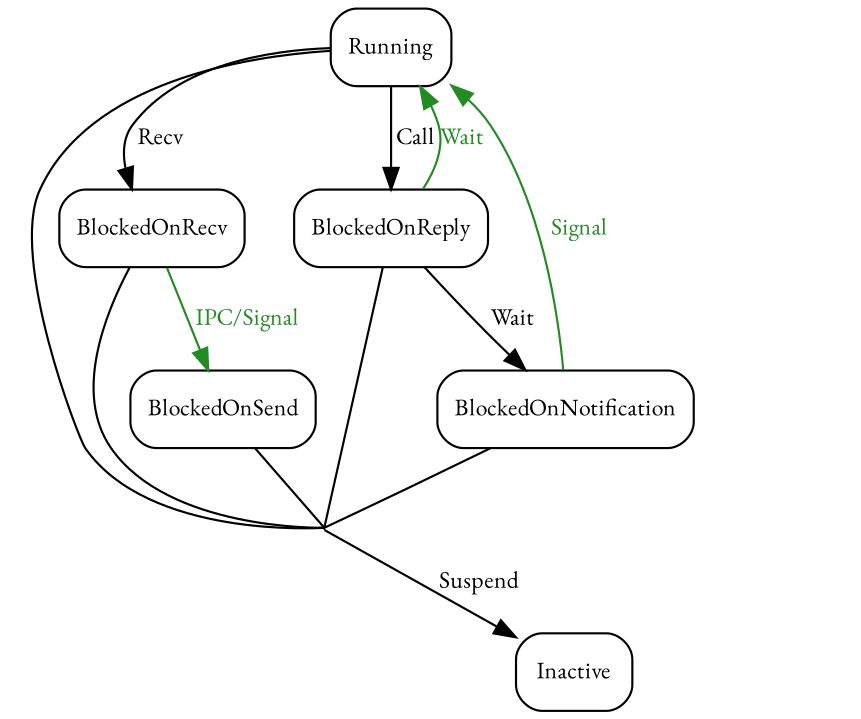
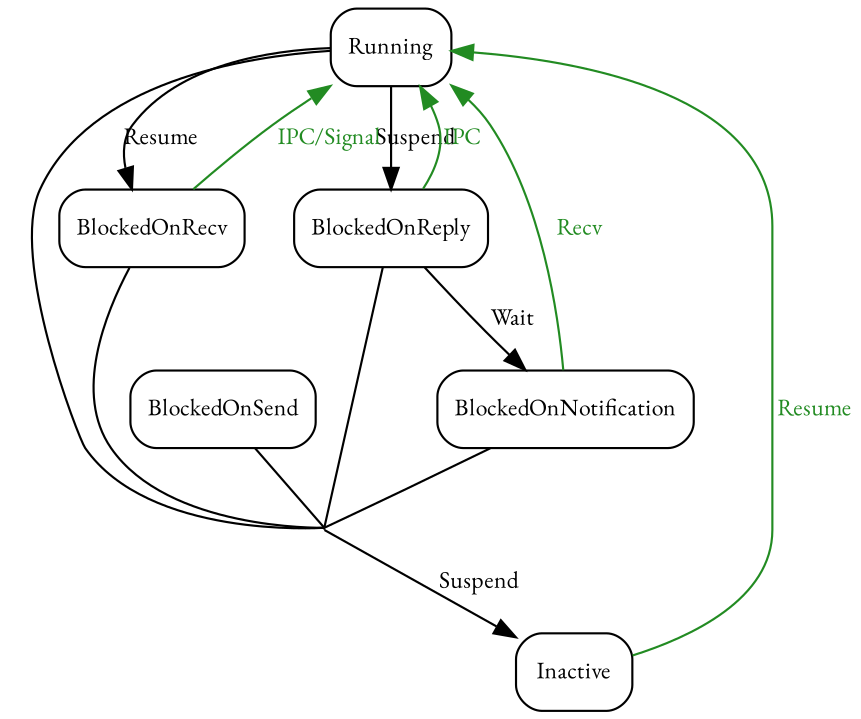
(158, 138) -> (158, 138)
(414, 138) -> (414, 138)
(460, 138) -> (460, 138)
(577, 228) -> (577, 228)
none -> (772, 289)
(184, 309) -> (251, 142)
